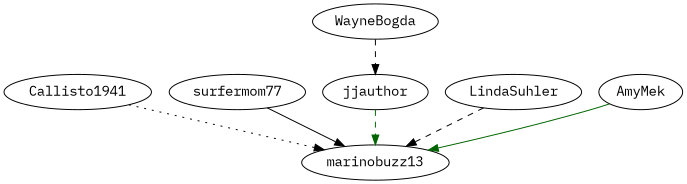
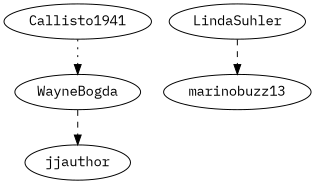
(237, 92) -> none
(641, 92) -> none
(375, 122) -> none
(222, 126) -> (78, 52)
